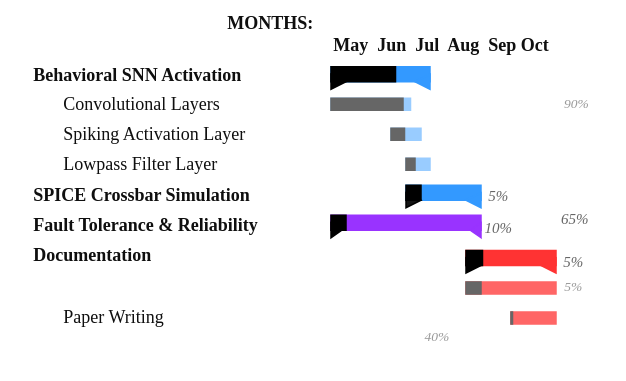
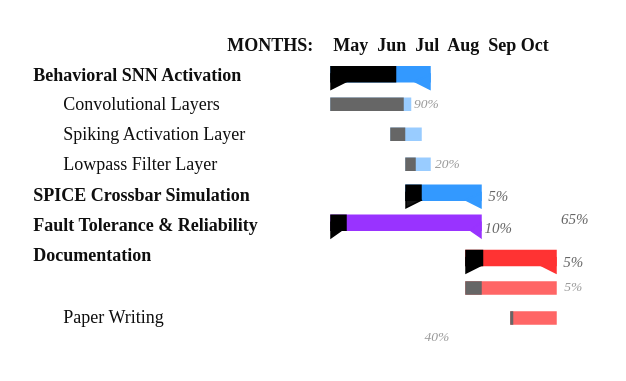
(271, 23) -> (271, 46)
(577, 104) -> (427, 104)
none -> (448, 164)
